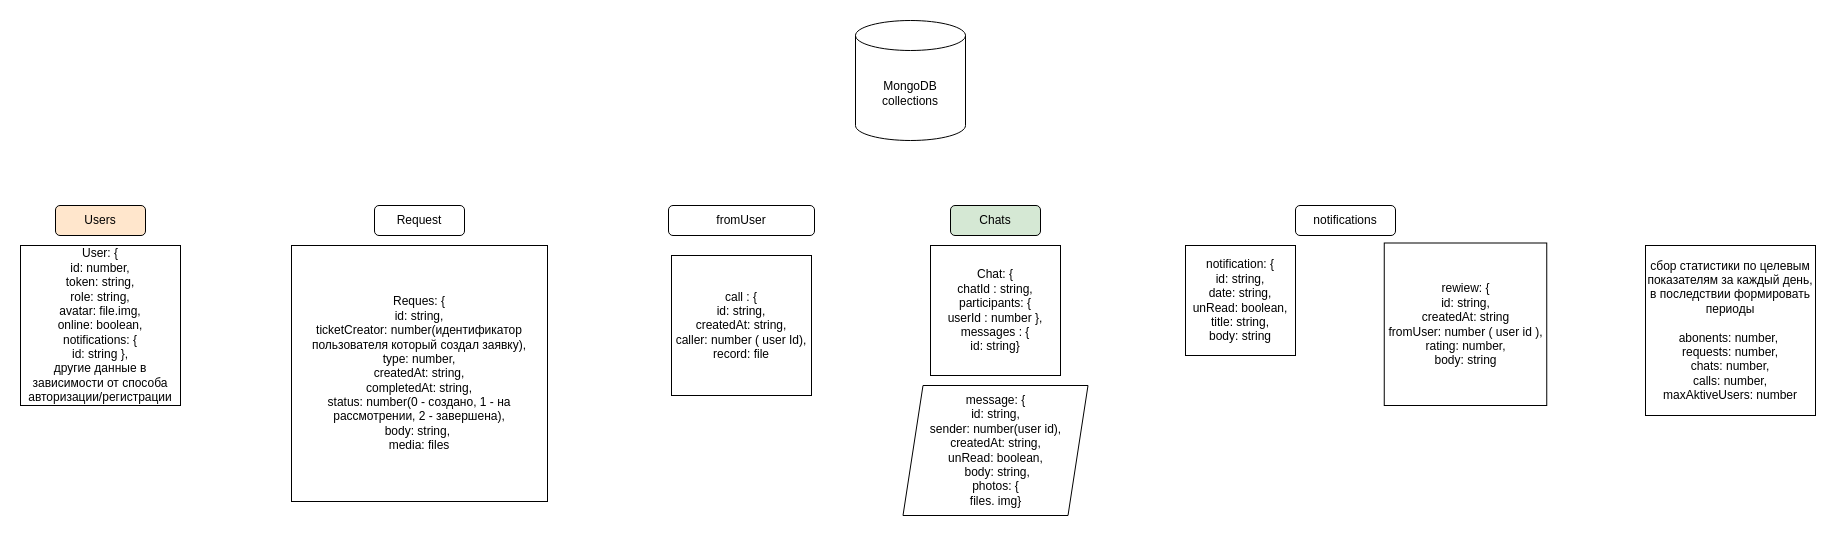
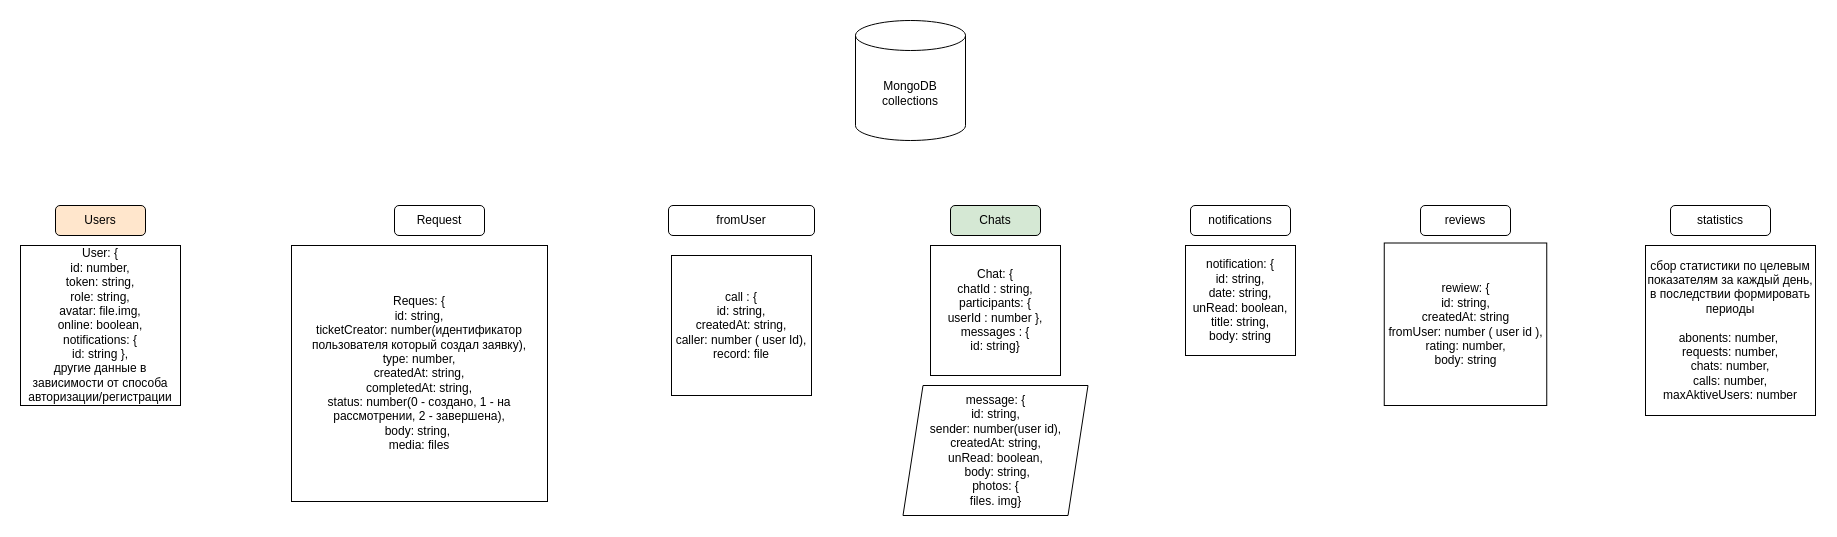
(420, 221) -> (440, 221)
(1346, 221) -> (1241, 221)
none -> (1466, 221)
none -> (1721, 221)
